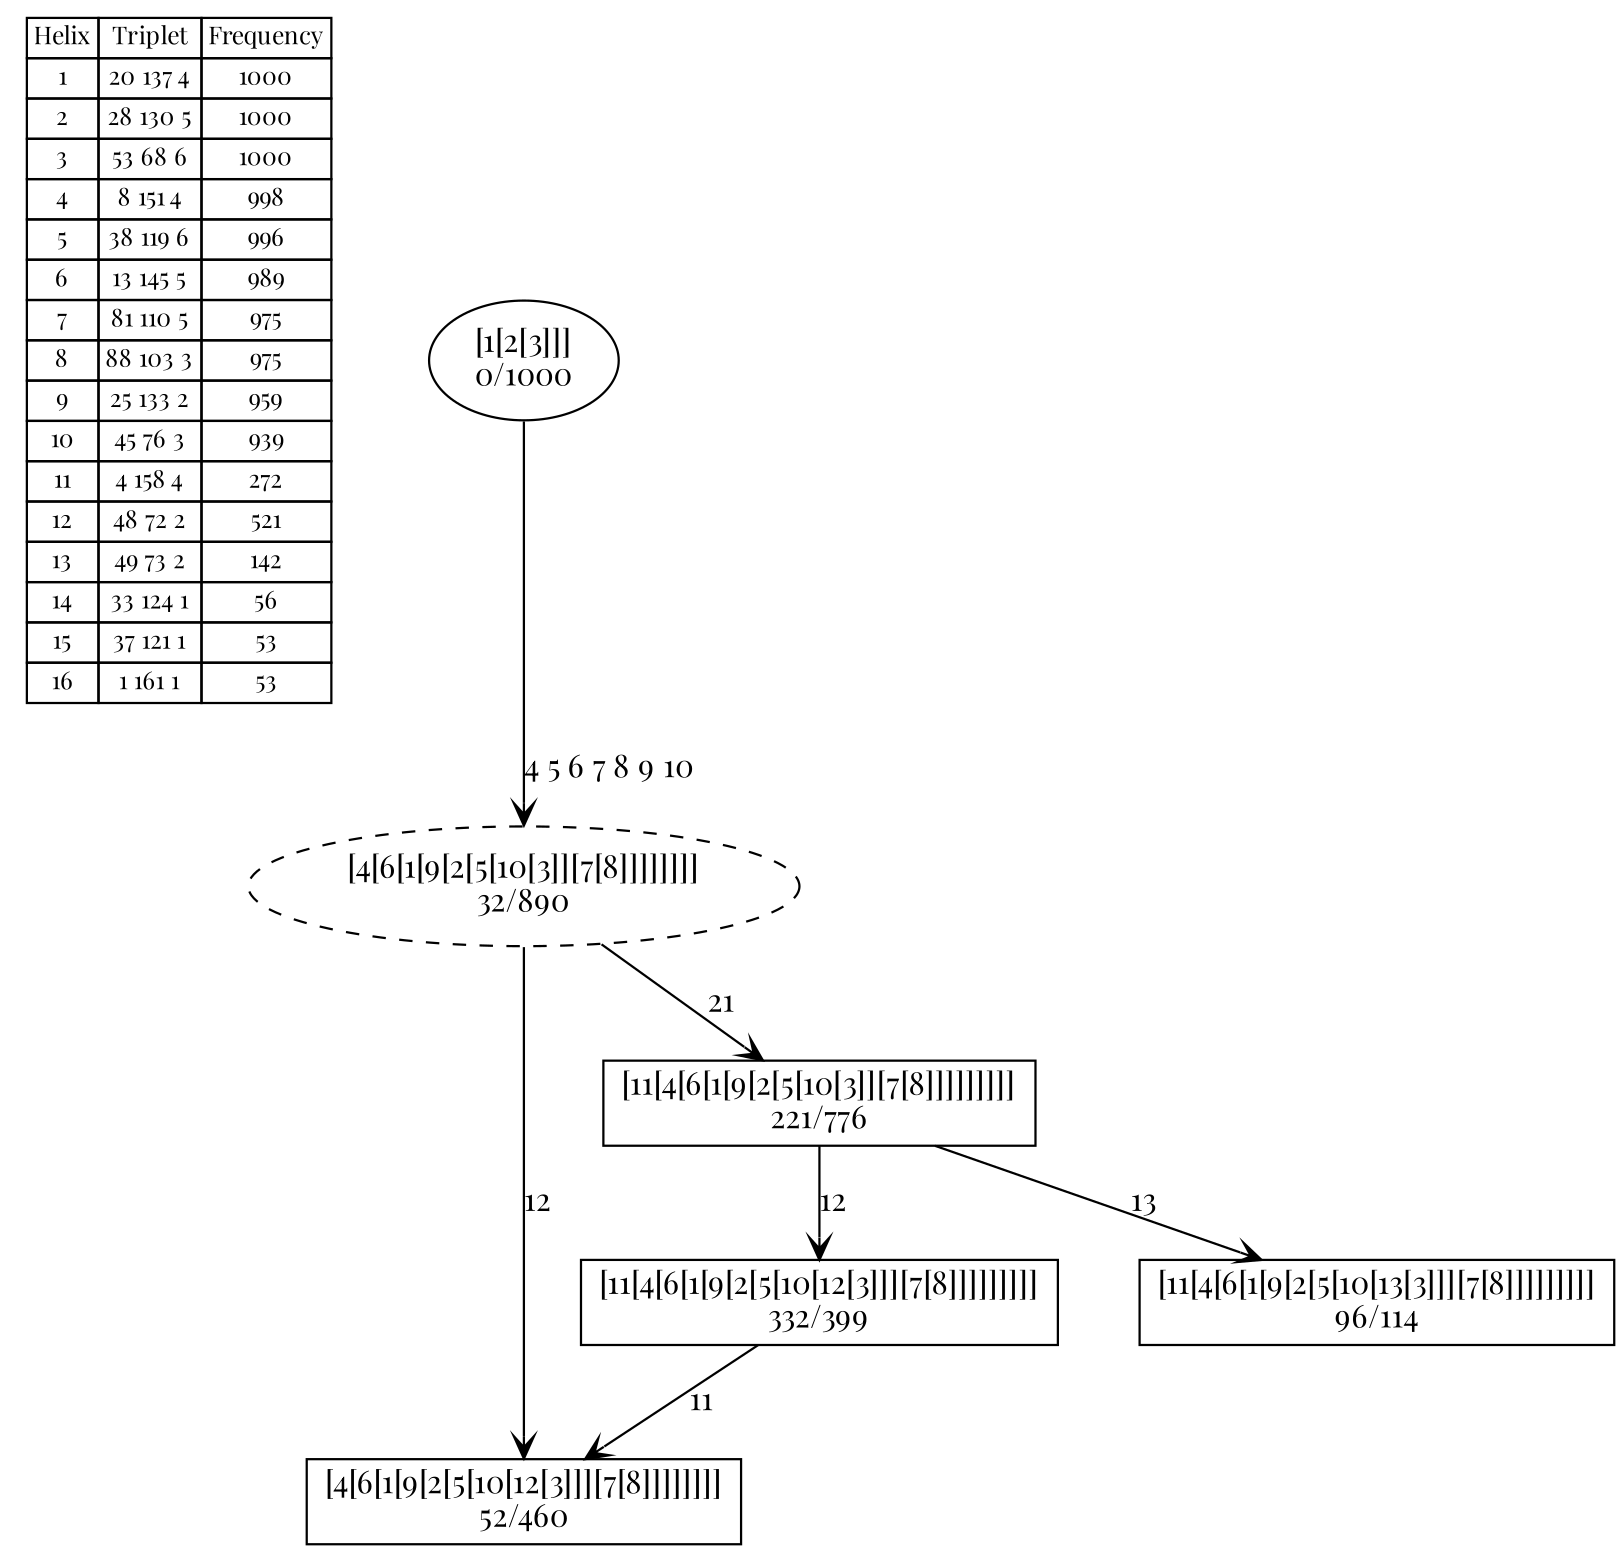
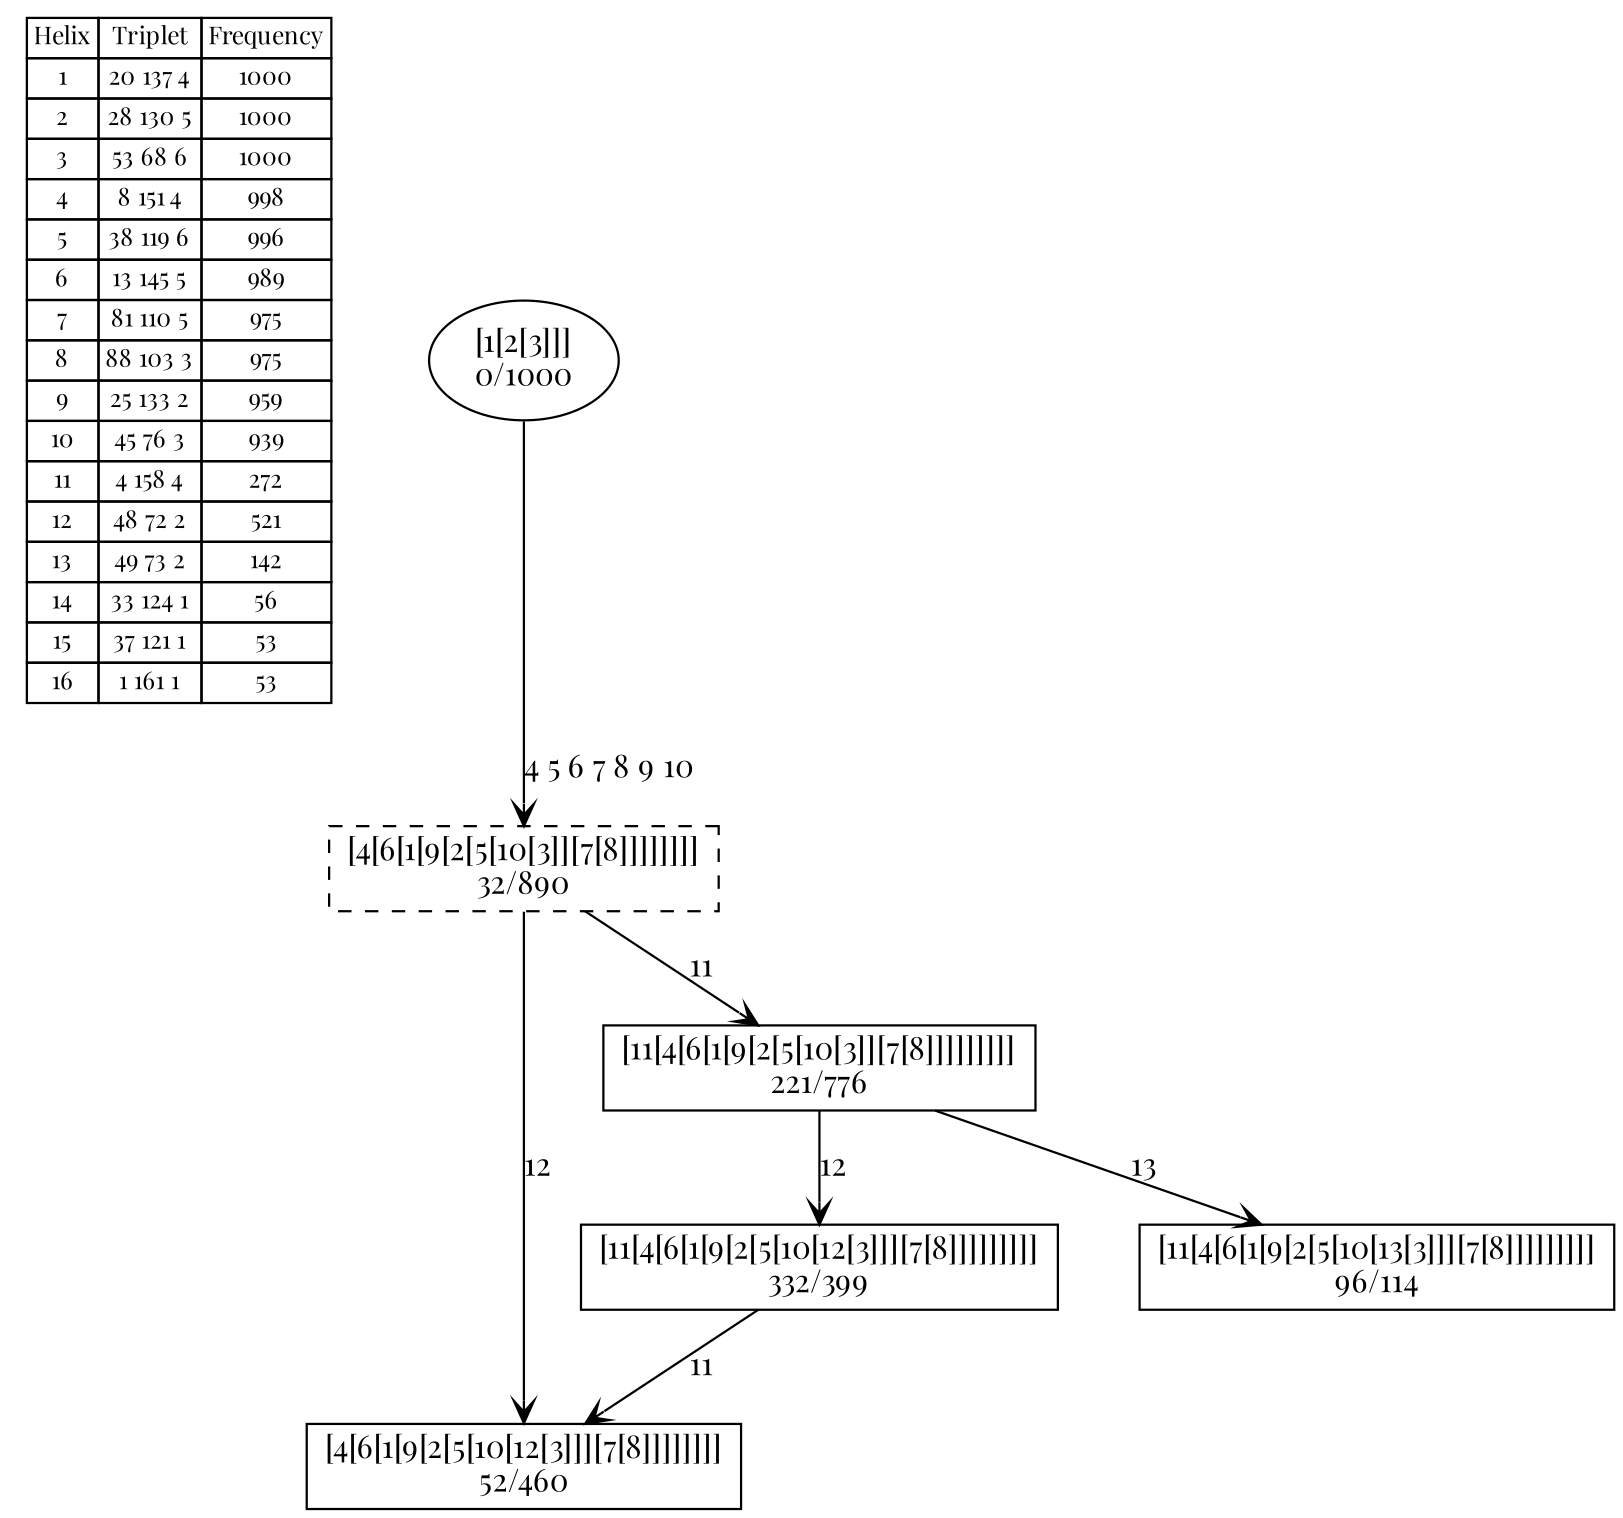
(524, 886) -> (524, 869)
(725, 1004) -> (706, 968)
